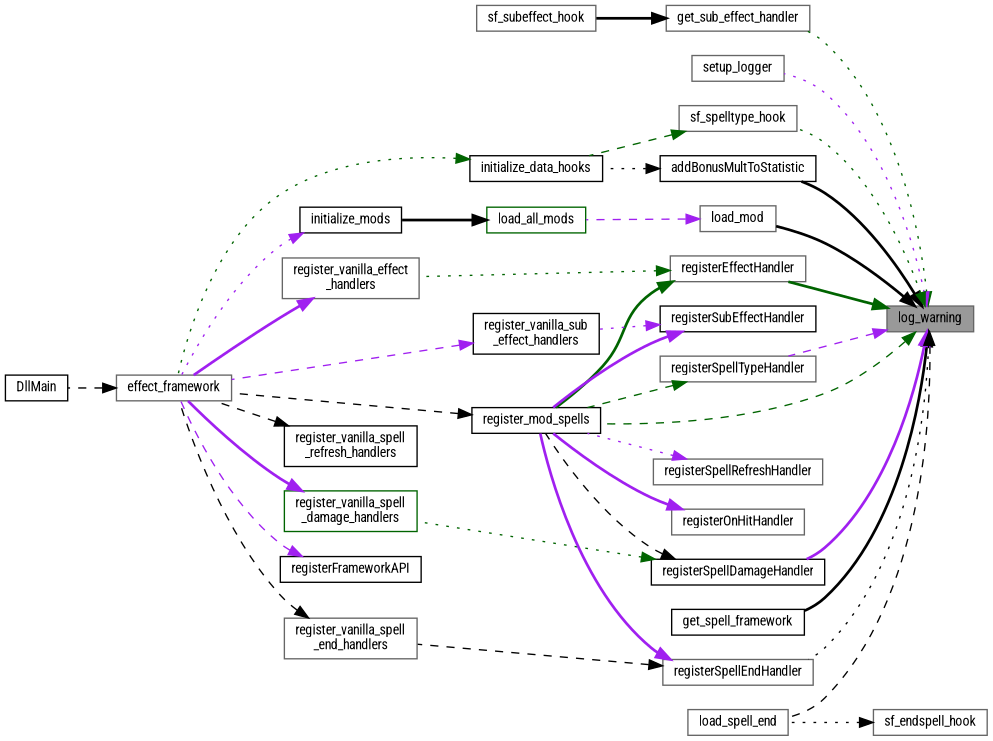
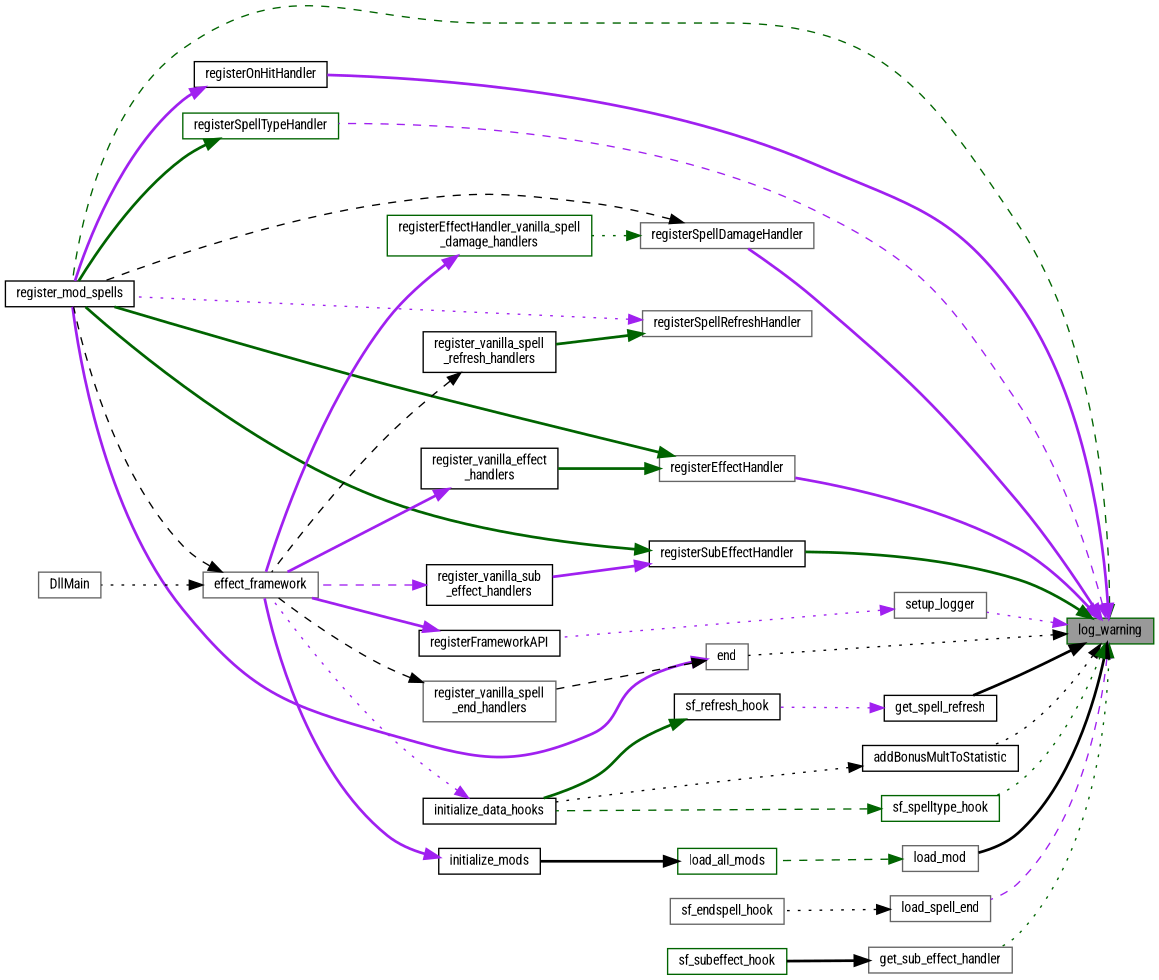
(536, 18) -> (727, 961)
(738, 118) -> (940, 808)
none -> (848, 178)
(269, 204) -> (356, 702)
(636, 219) -> (833, 860)
(866, 229) -> (1049, 708)
(538, 274) -> (602, 469)
(351, 278) -> (490, 469)
(831, 293) -> (953, 519)
(228, 300) -> (317, 746)
(930, 319) -> (1110, 631)
(616, 328) -> (594, 571)
none -> (592, 340)
(617, 362) -> (352, 486)
(738, 369) -> (261, 126)
(37, 388) -> (70, 585)
(85, 388) -> (145, 585)
(630, 396) -> (134, 205)
(345, 403) -> (120, 449)
(226, 483) -> (368, 613)
(351, 511) -> (490, 236)
(738, 522) -> (261, 74)
(904, 552) -> (1075, 793)
none -> (947, 563)
(738, 572) -> (727, 236)
(738, 622) -> (940, 708)
none -> (720, 624)
(738, 672) -> (727, 657)
none -> (727, 707)
(824, 722) -> (830, 910)
